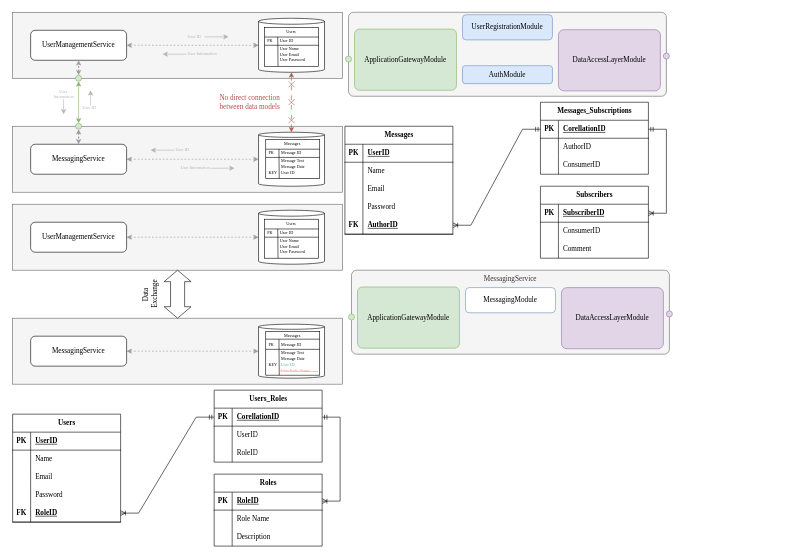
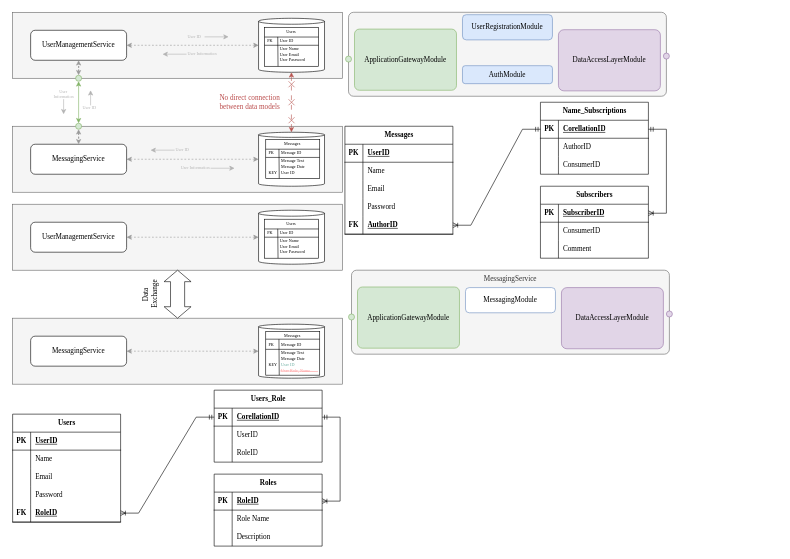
(595, 111) -> (595, 111)
(268, 399) -> (268, 399)
